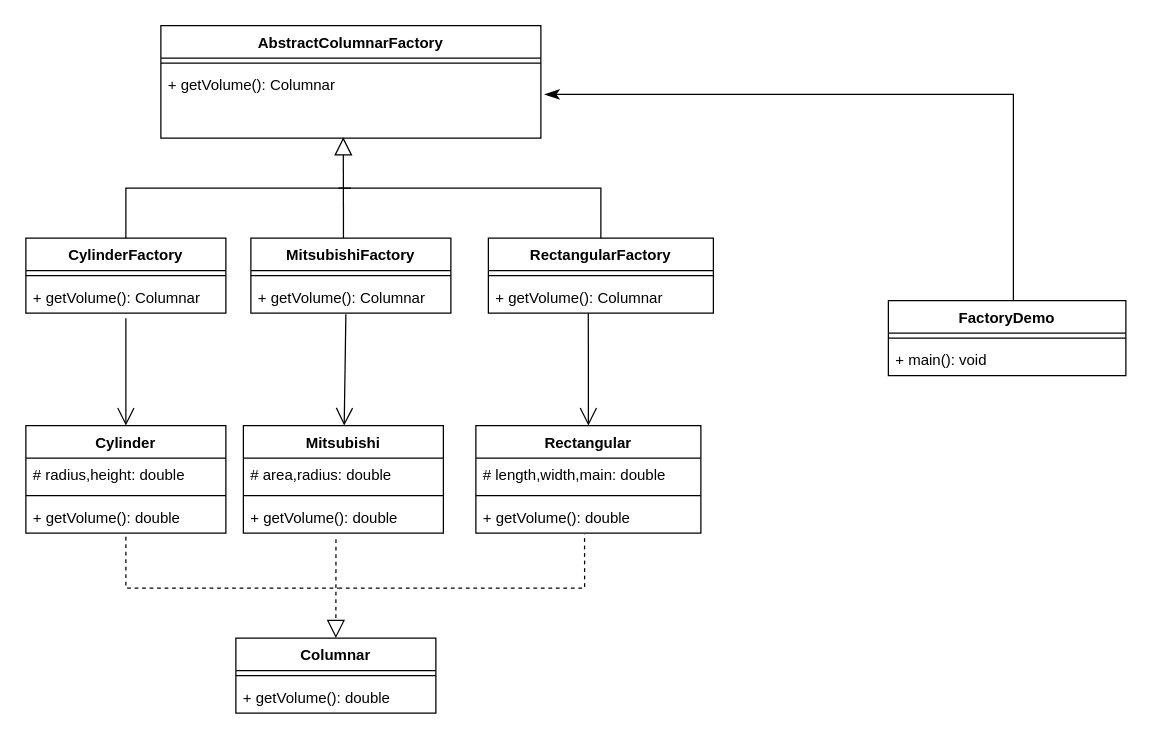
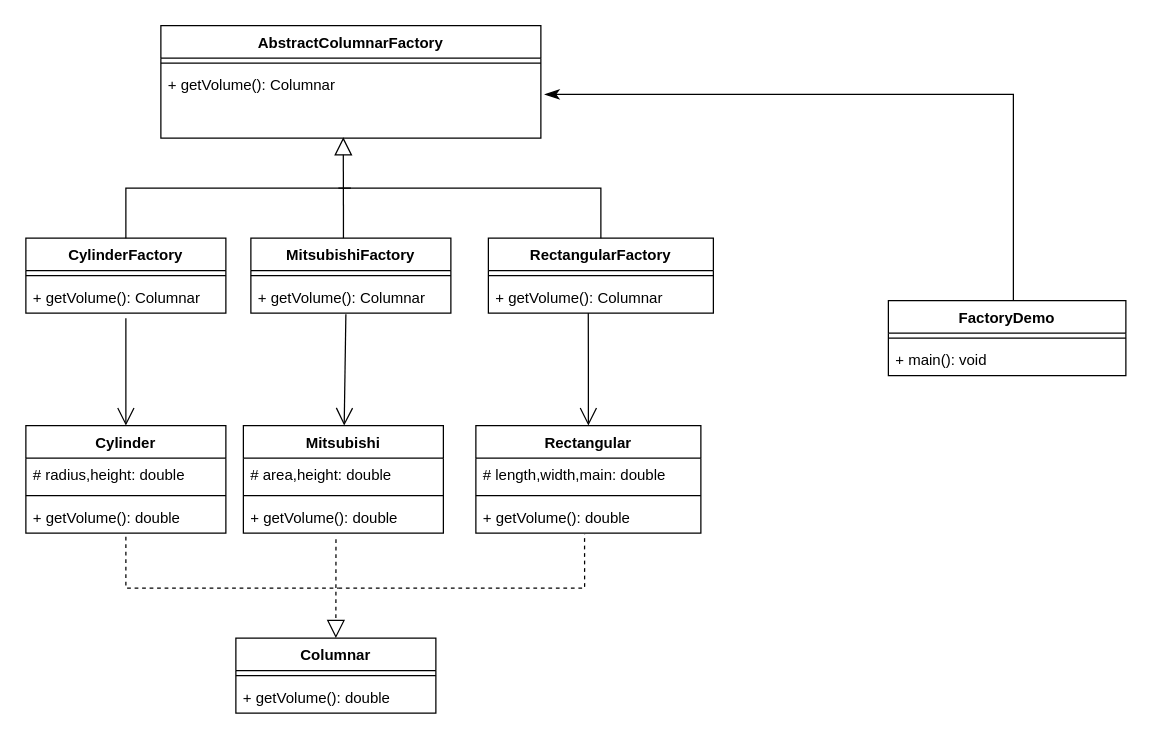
(328, 475) -> (328, 475)
